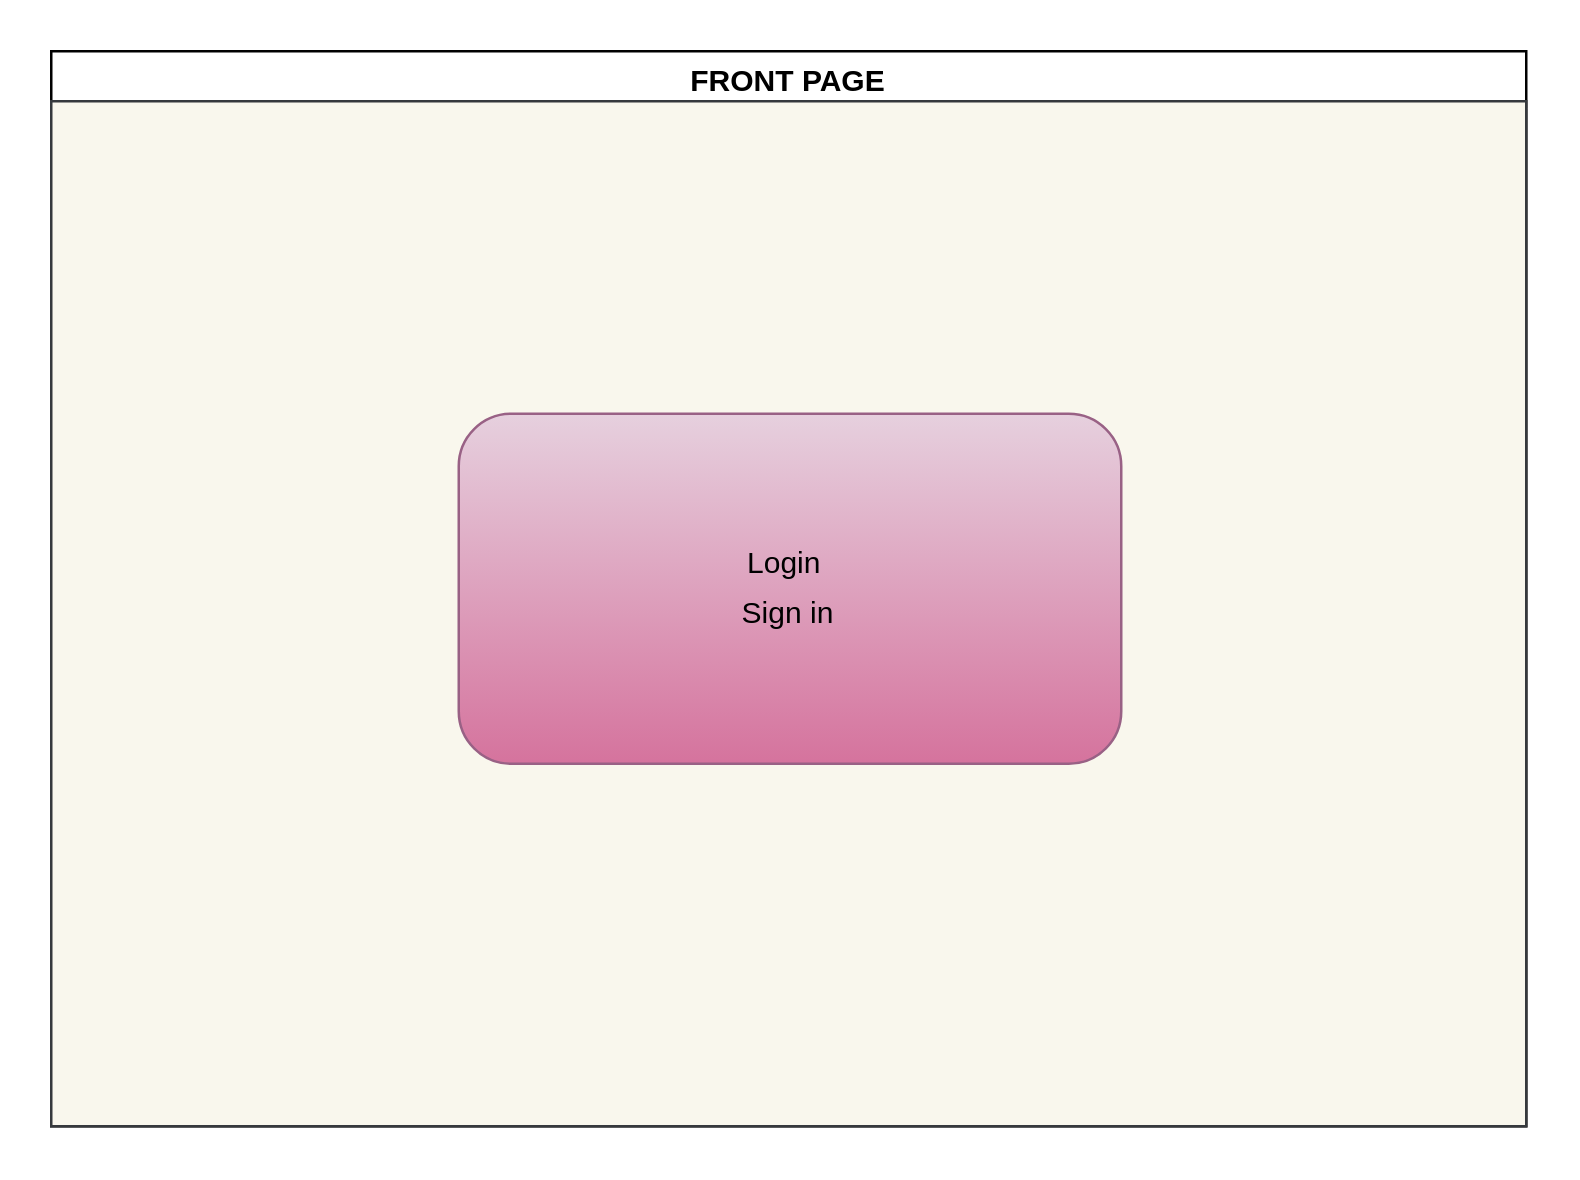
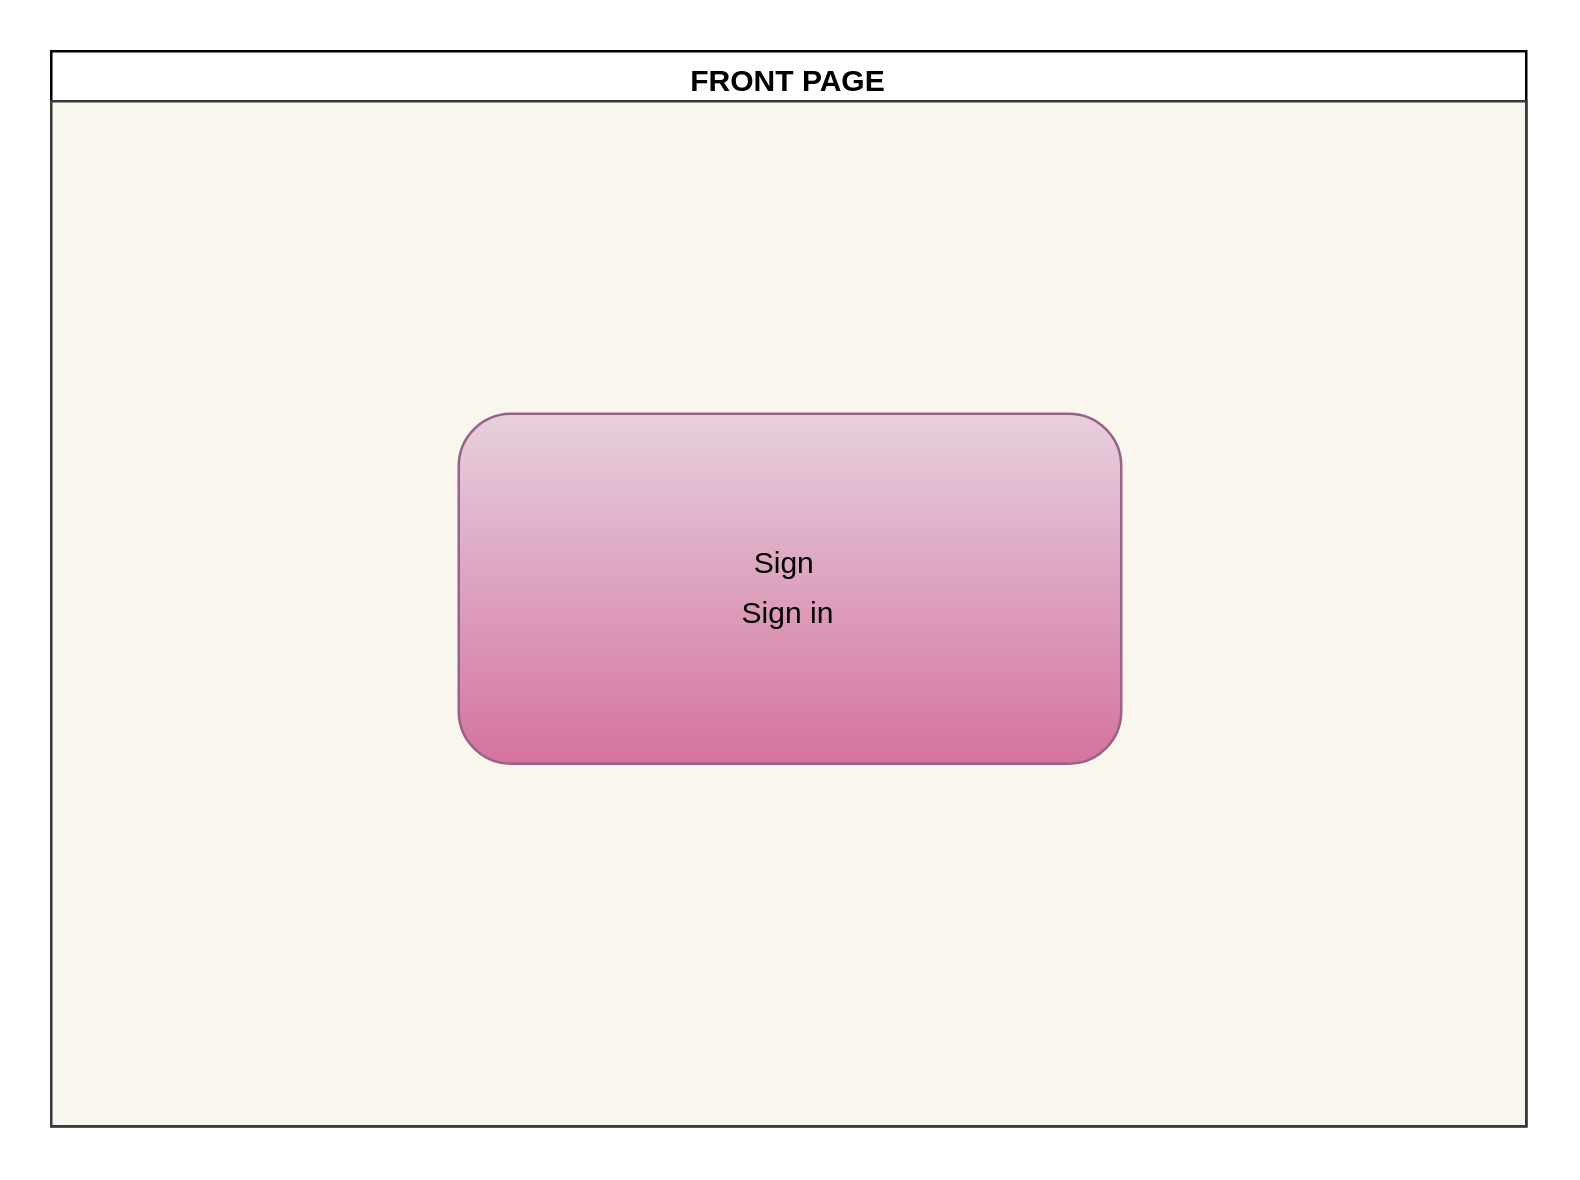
(785, 564) -> (785, 564)
